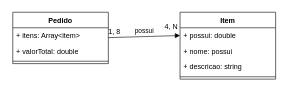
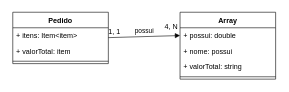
(228, 21) -> (228, 21)
(115, 32) -> (115, 32)
(52, 36) -> (50, 36)
(51, 52) -> (47, 52)
(218, 68) -> (219, 68)
